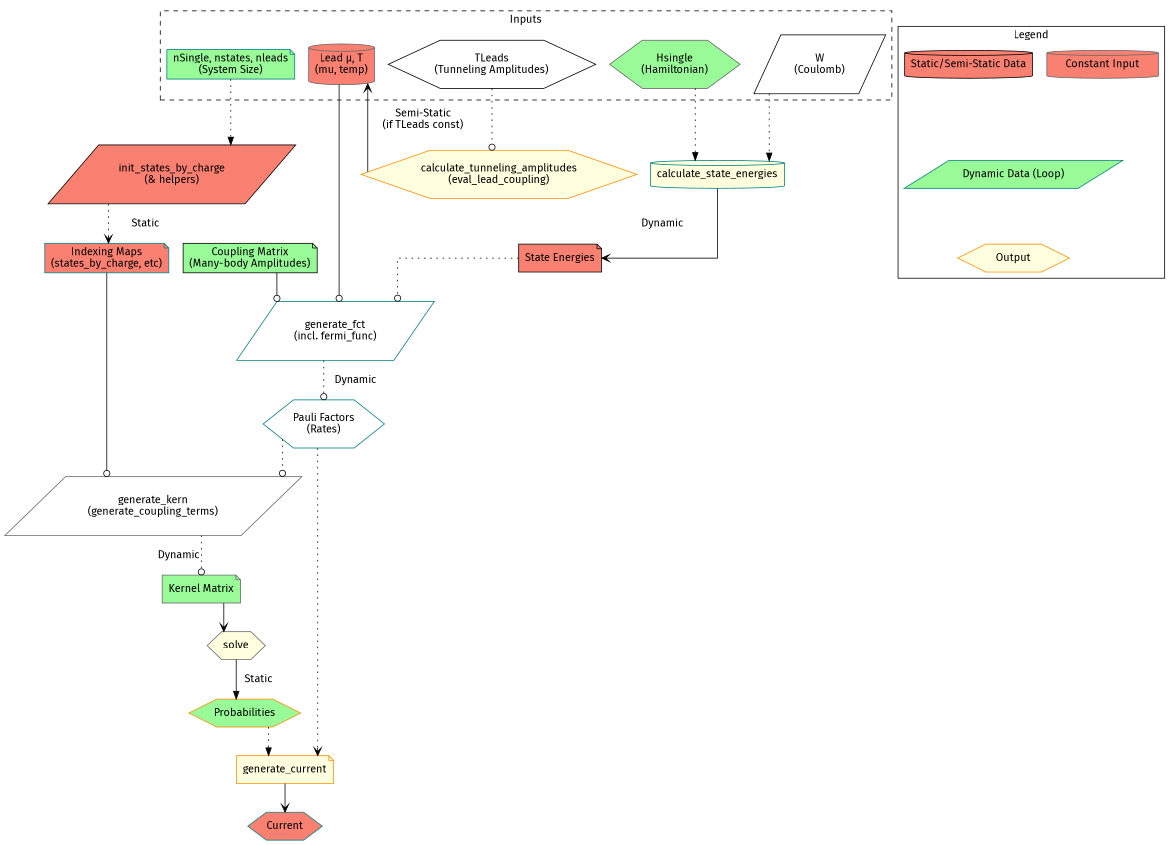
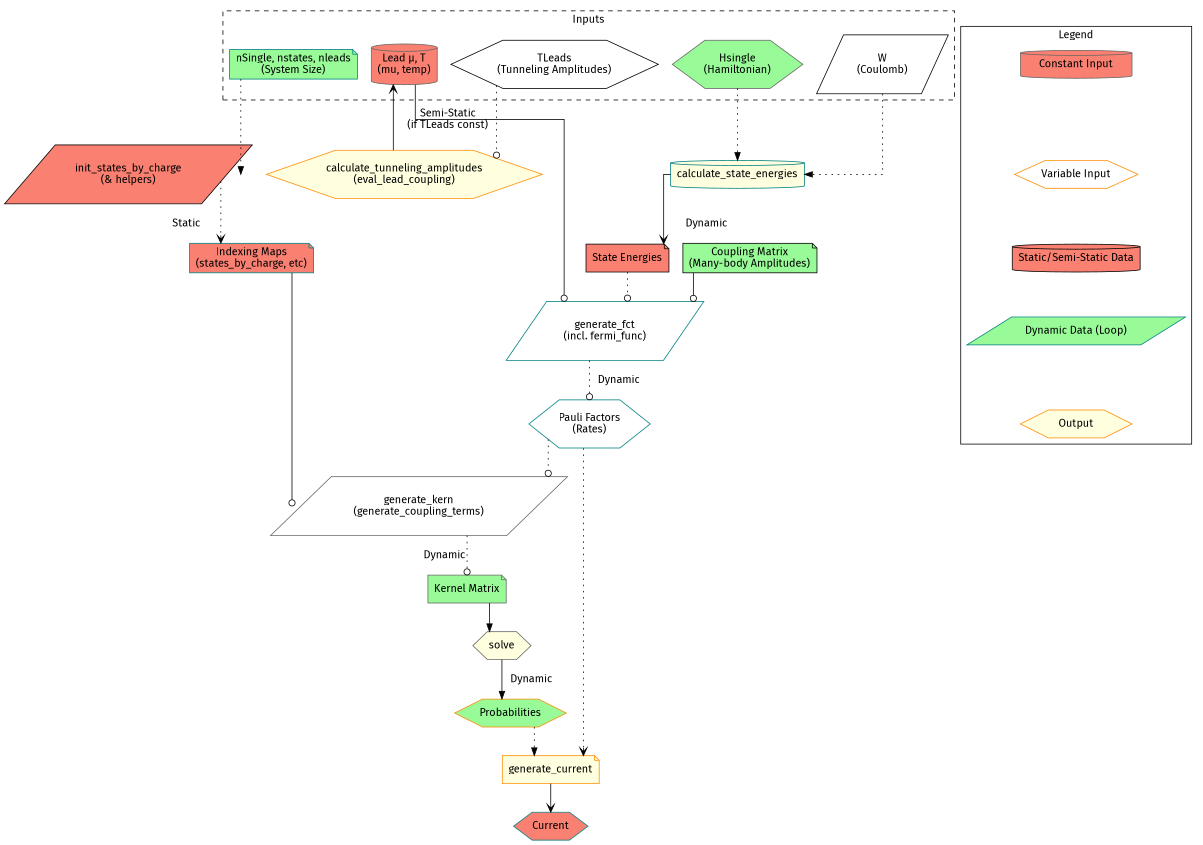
none -> (1076, 174)
(224, 613) -> (490, 613)
(257, 679) -> (530, 679)
